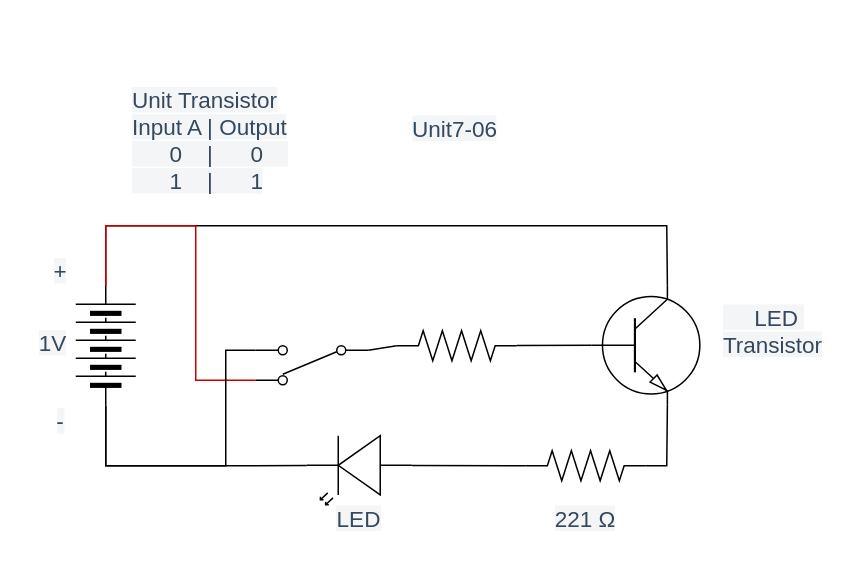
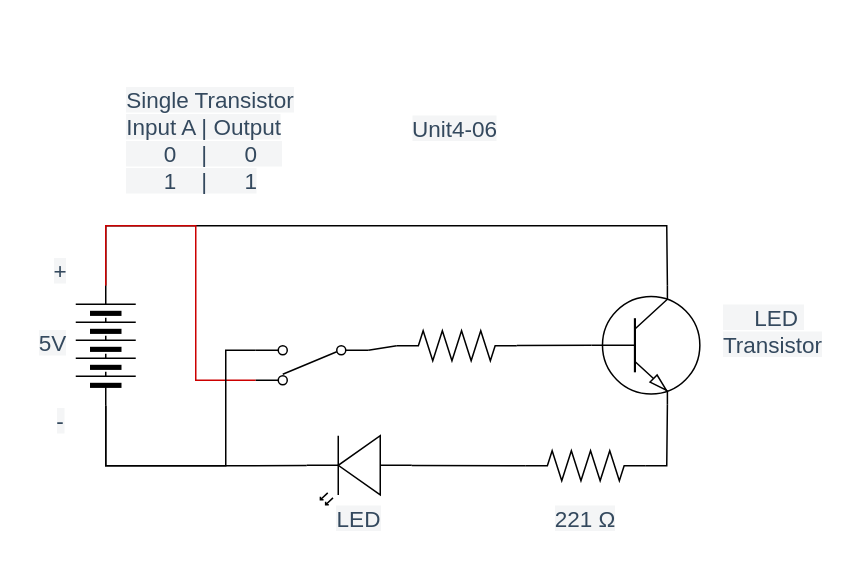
(455, 128) -> (455, 128)
(211, 140) -> (211, 140)
(53, 343) -> (53, 343)
